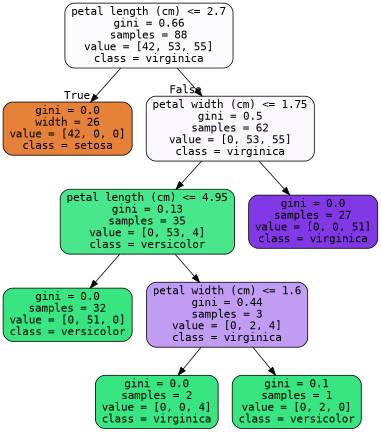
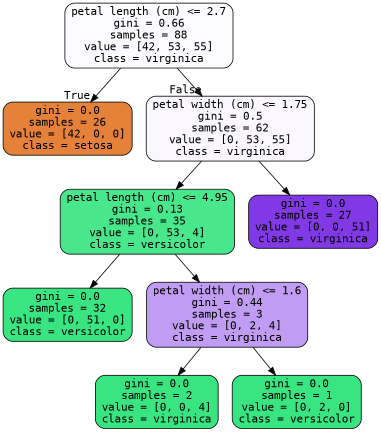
(68, 129) -> (68, 129)
(297, 402) -> (297, 402)
